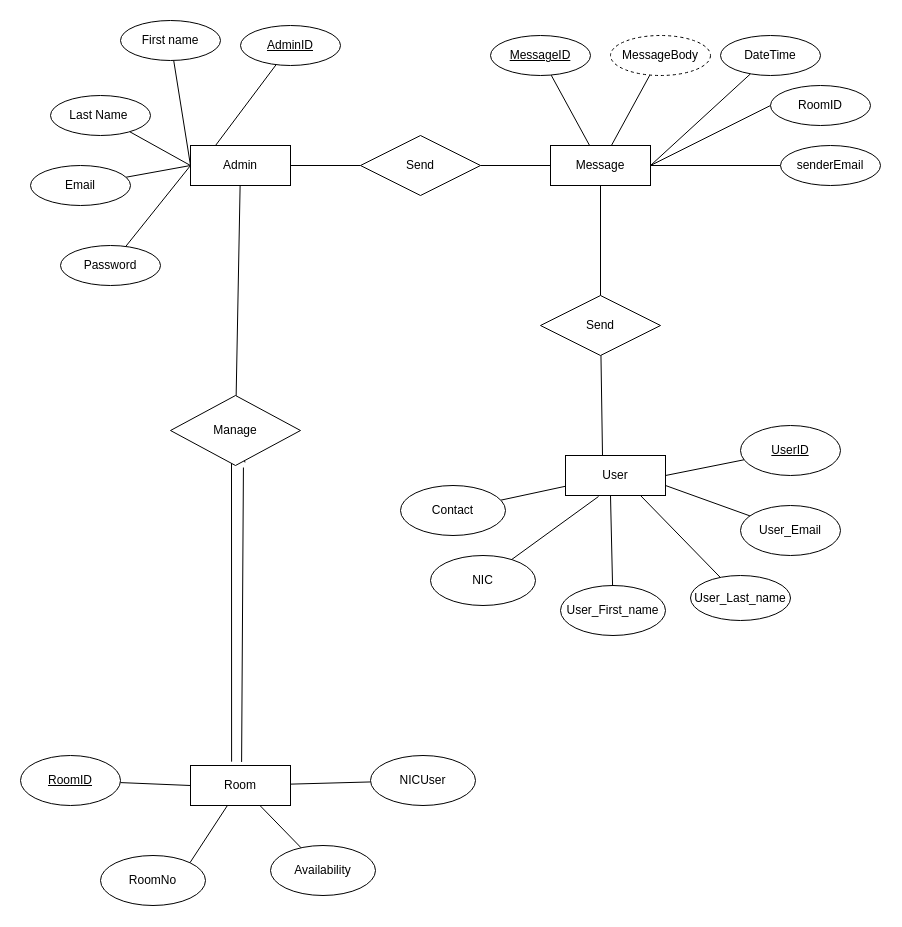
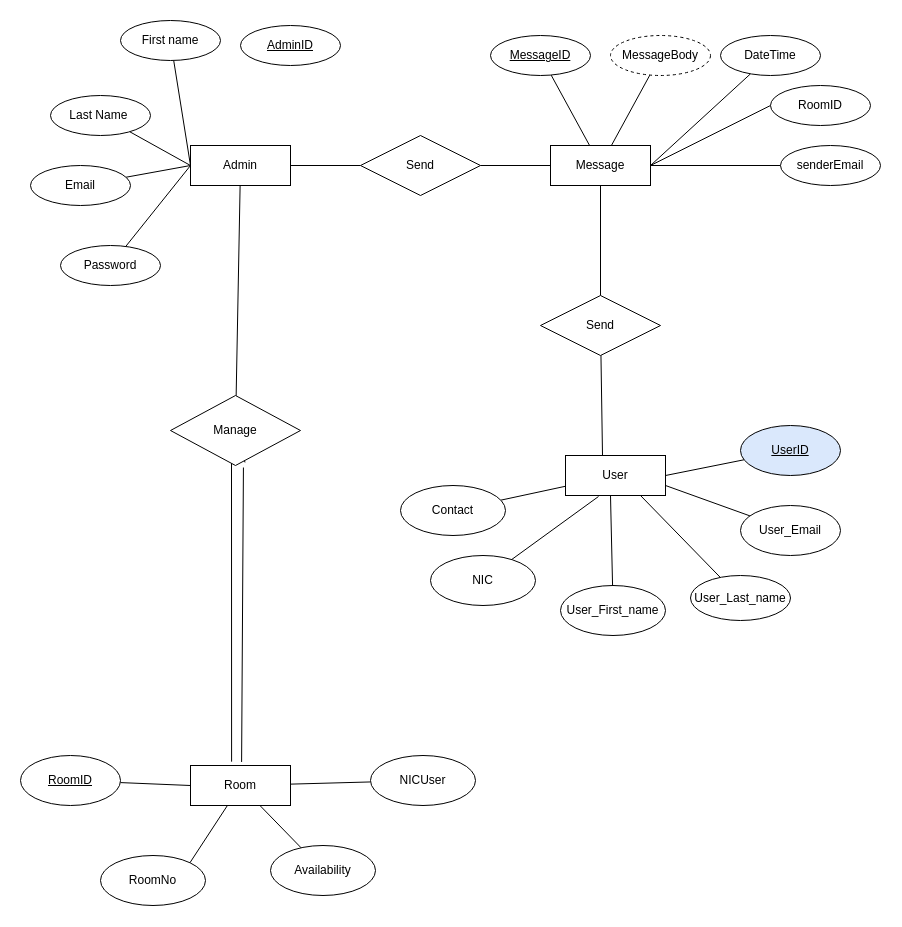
(246, 105) -> none
(791, 451) -> (791, 451)
